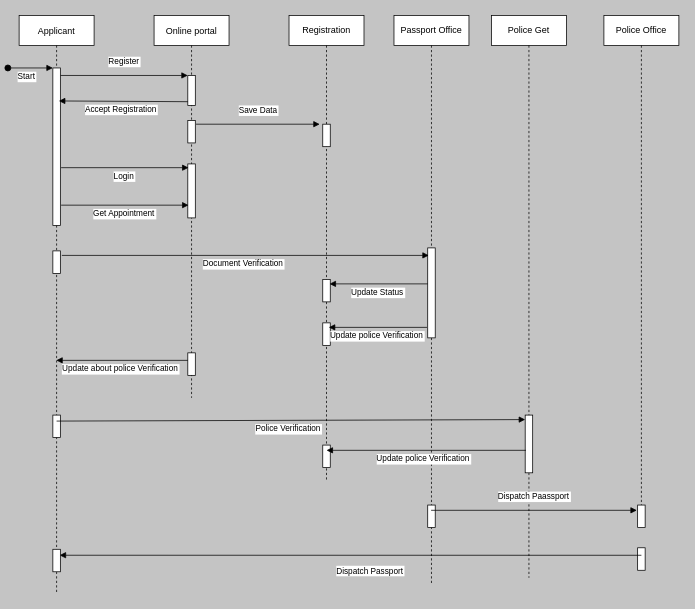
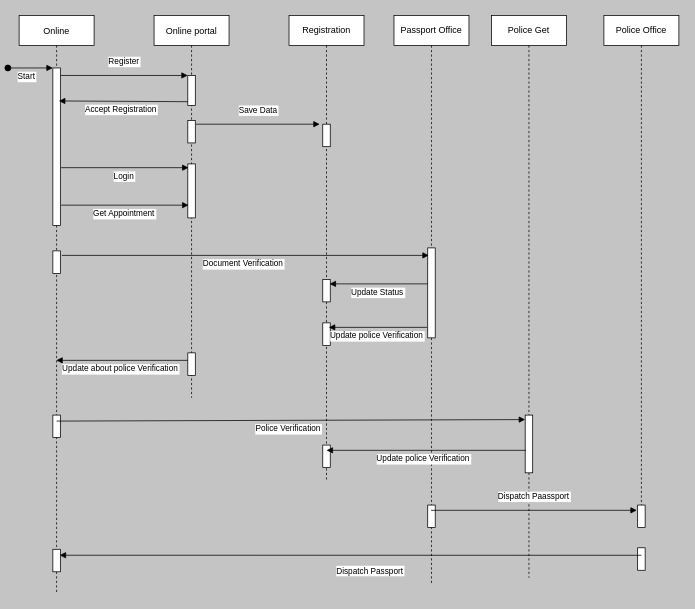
(56, 31) -> (56, 31)
